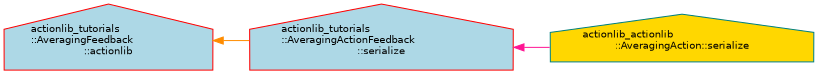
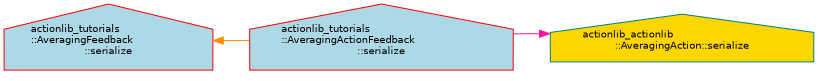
(108, 41) -> (108, 41)
(537, 47) -> (527, 34)
